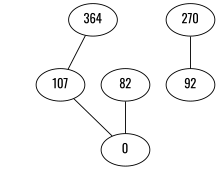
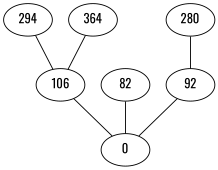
none -> (28, 20)
(190, 20) -> (190, 20)
(60, 85) -> (60, 85)
none -> (158, 117)
